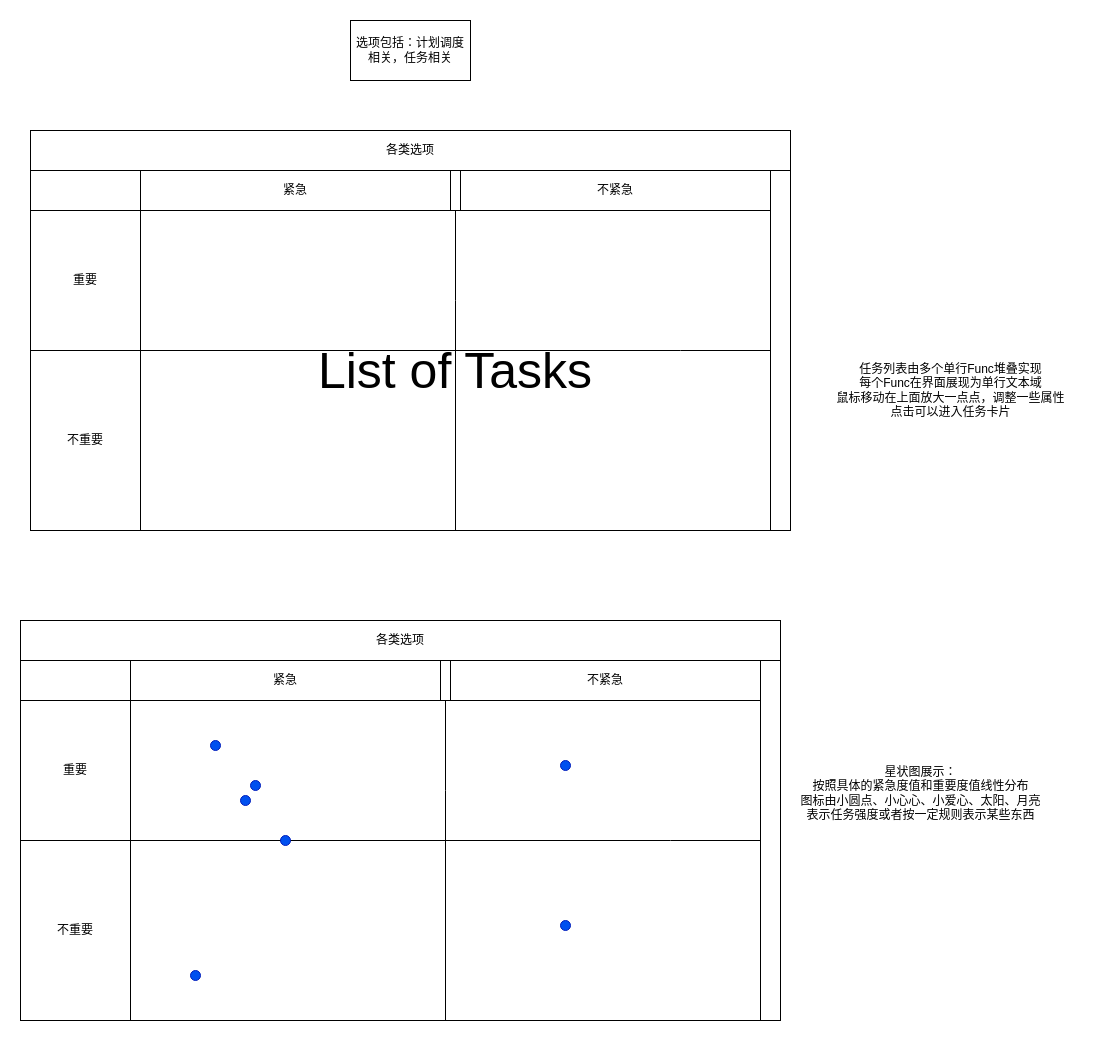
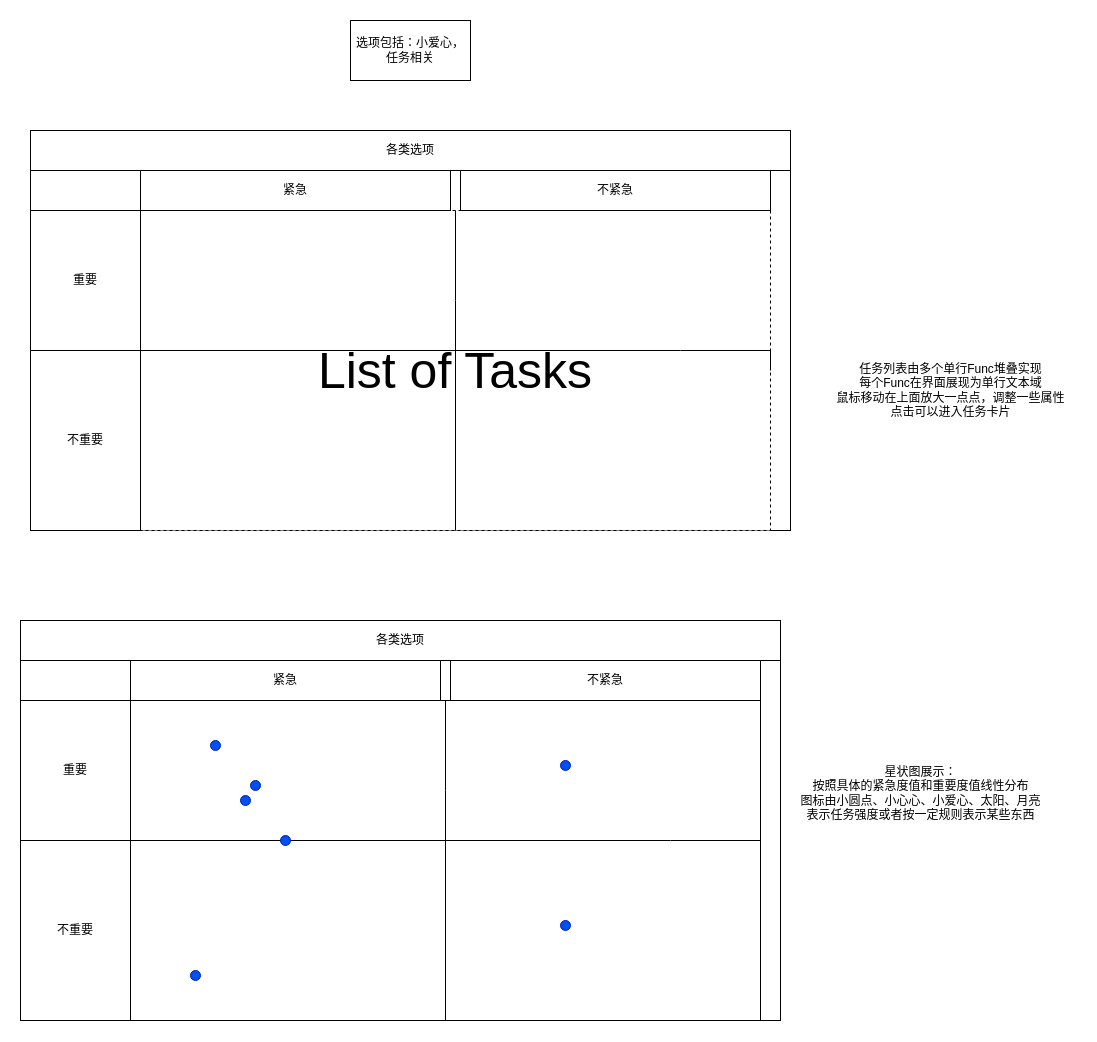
(411, 51) -> (411, 51)
(456, 371) -> (456, 371)
